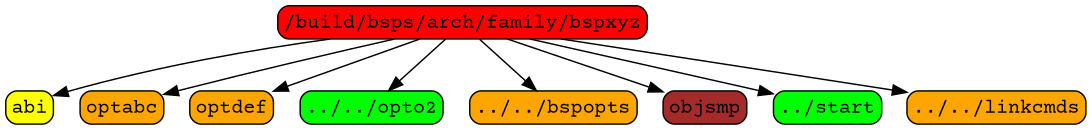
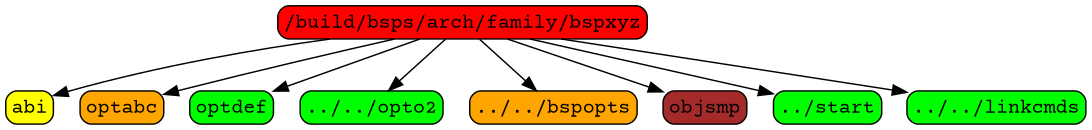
(232, 108) -> (232, 108)
(996, 108) -> (996, 108)
